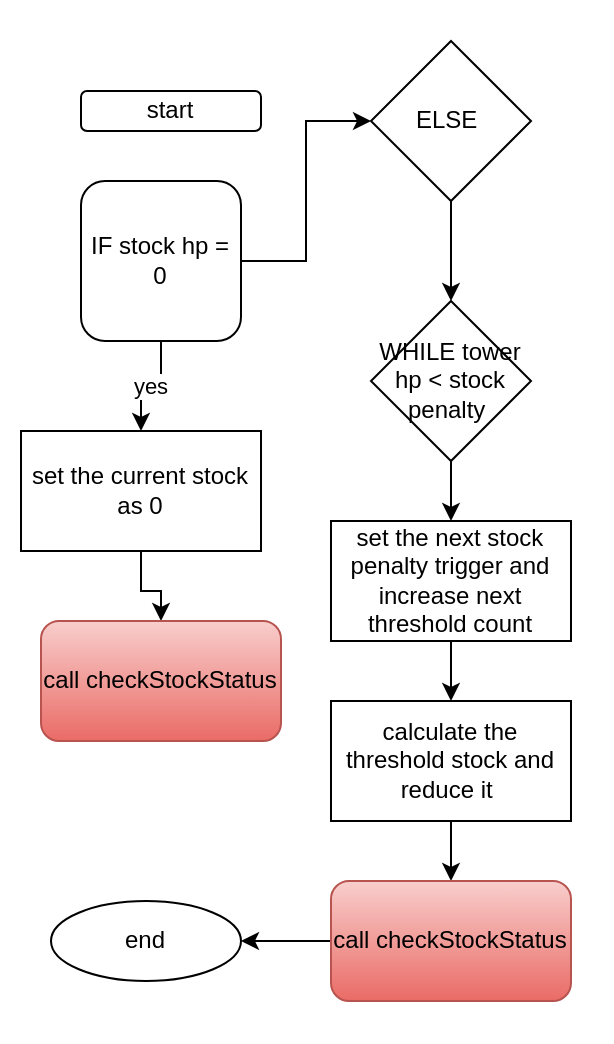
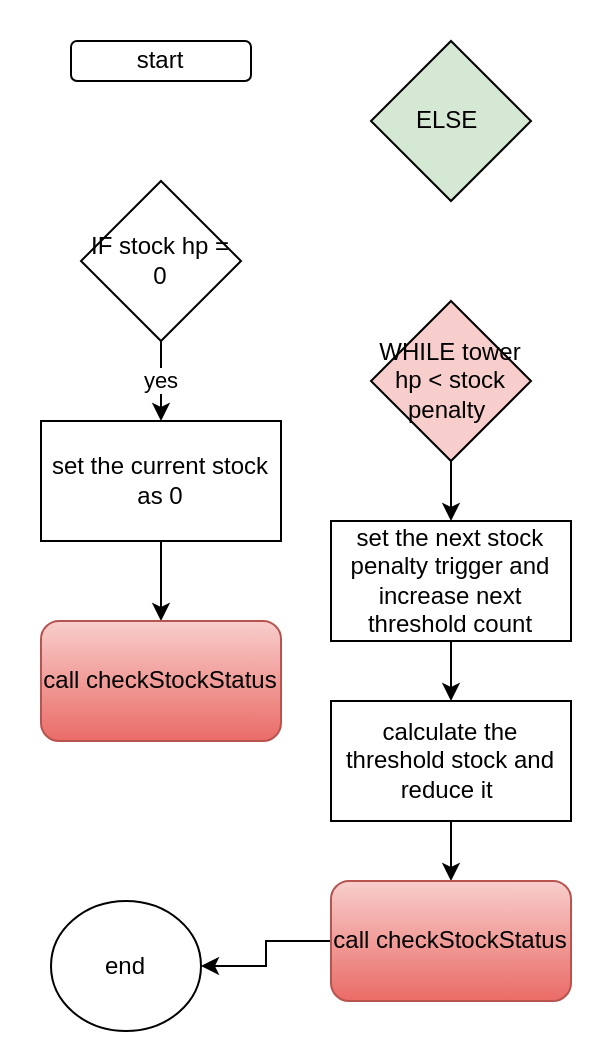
(171, 111) -> (161, 61)
(451, 121) -> (451, 121)
(306, 198) -> none
(451, 244) -> none
(161, 261) -> (161, 261)
(451, 381) -> (451, 381)
(141, 491) -> (161, 481)
(146, 941) -> (126, 966)
